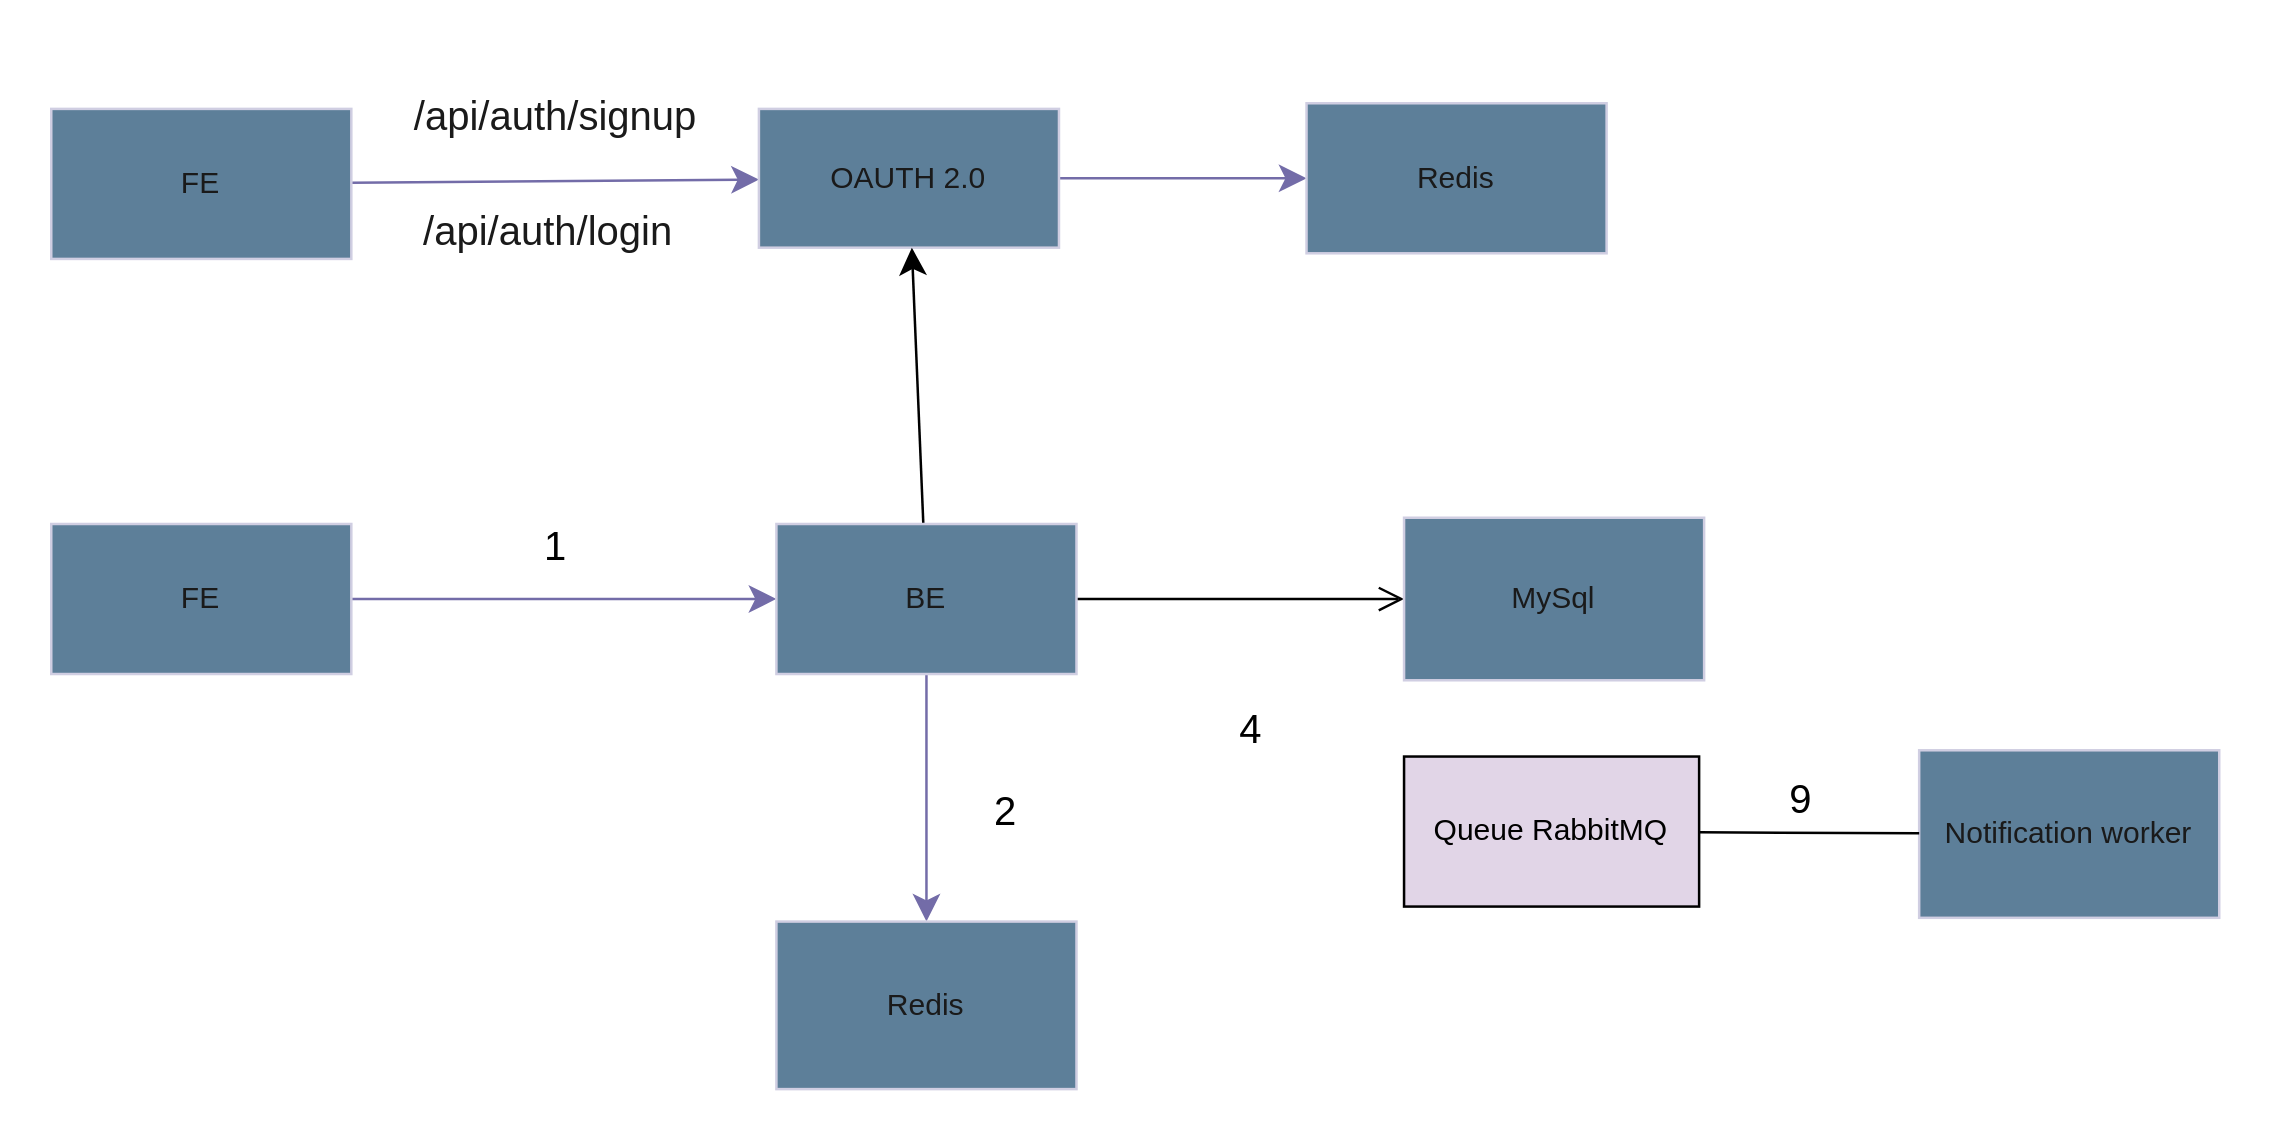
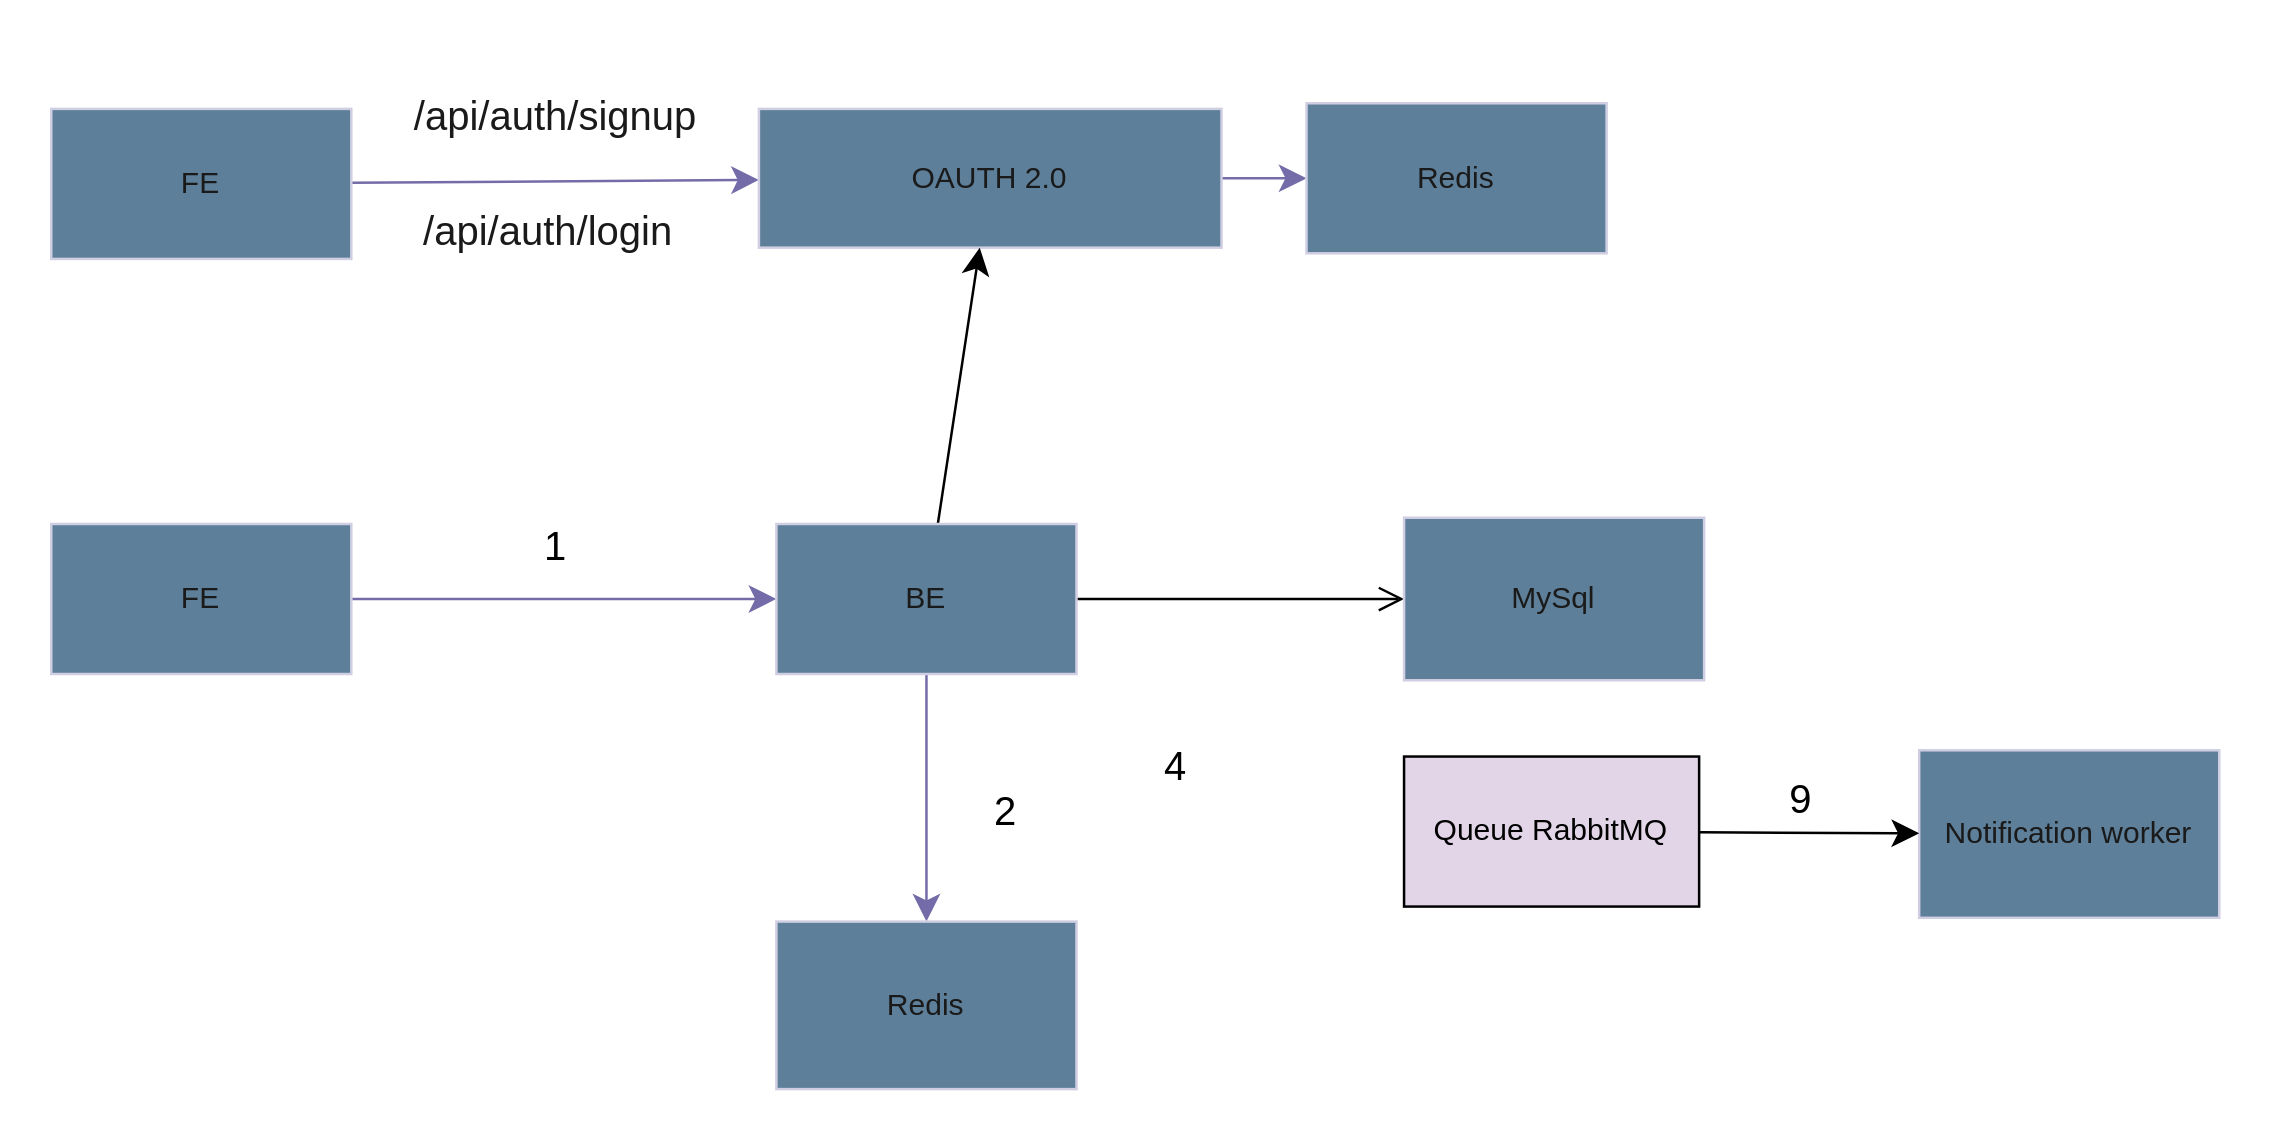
(909, 178) -> (990, 178)
(1251, 728) -> (1176, 765)
(1907, 833) -> (1897, 833)
